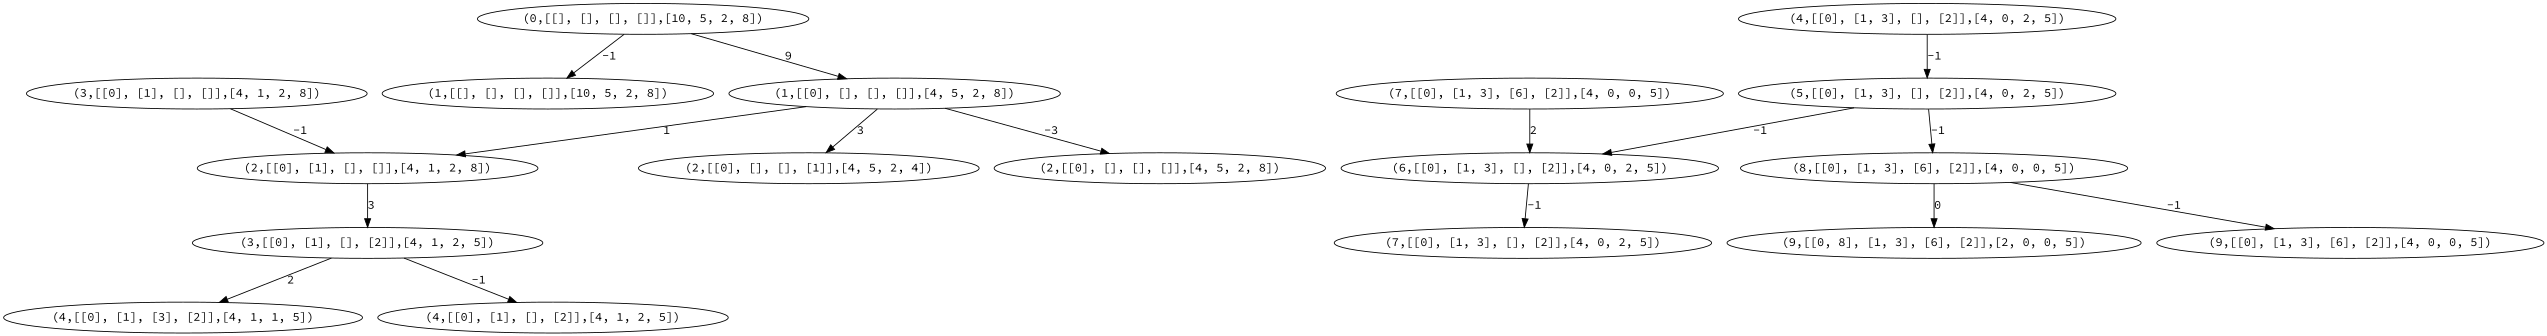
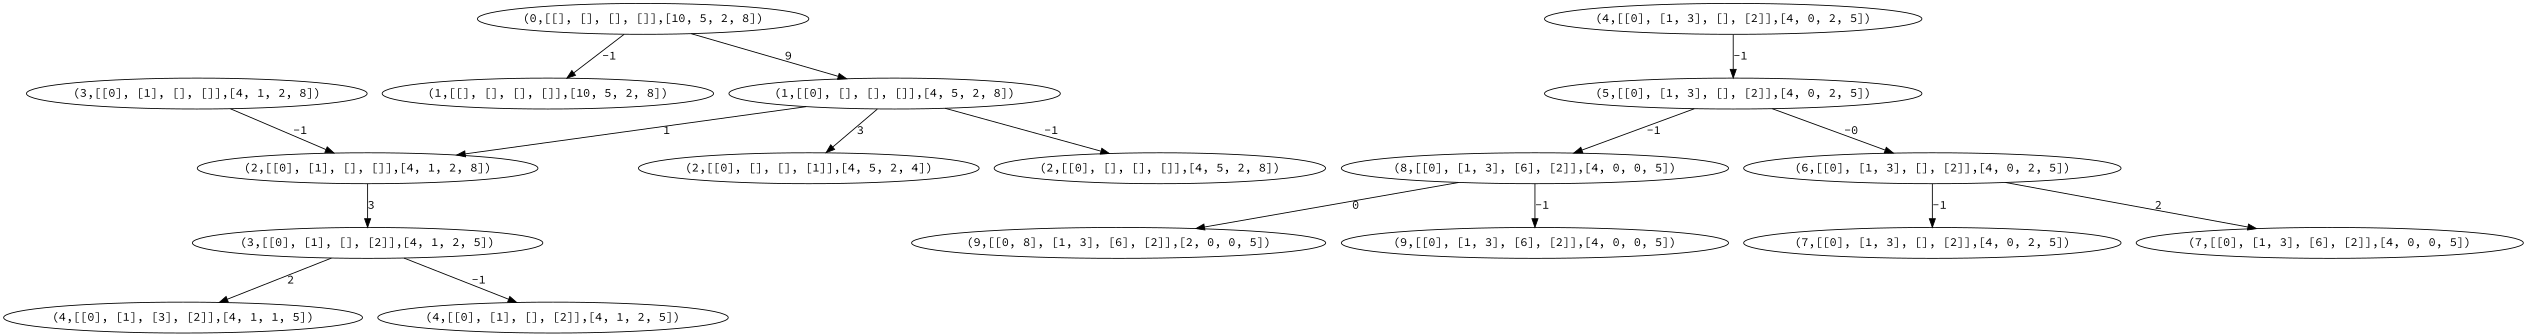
(1530, 127) -> (2127, 205)
(1051, 131) -> (1051, 131)
(1760, 131) -> (1851, 131)
